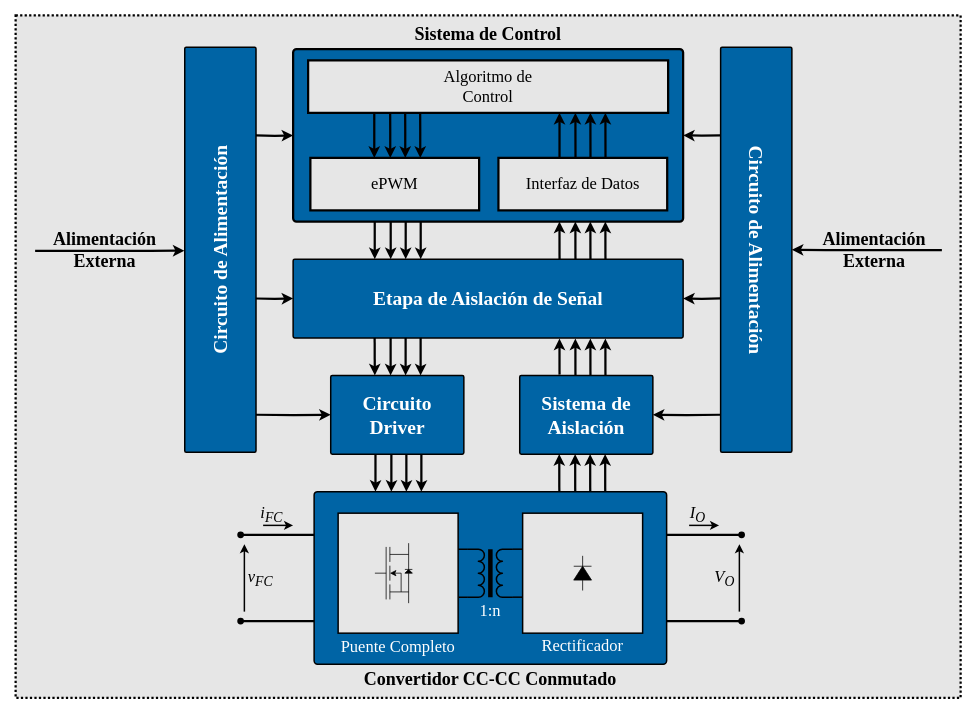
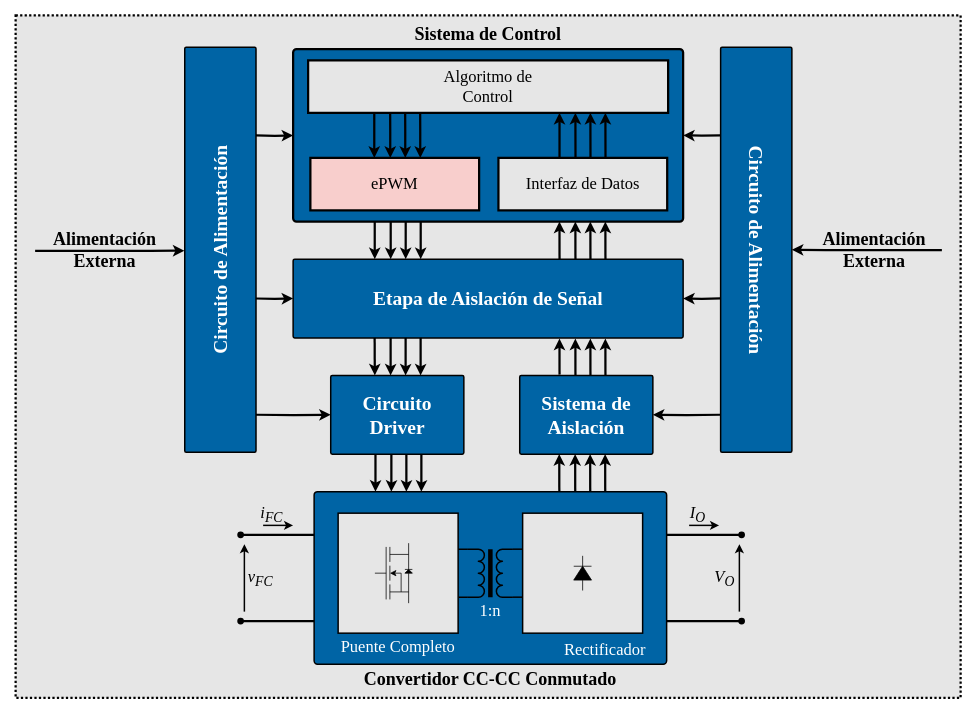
(395, 184) -> (395, 184)
(582, 646) -> (605, 650)
